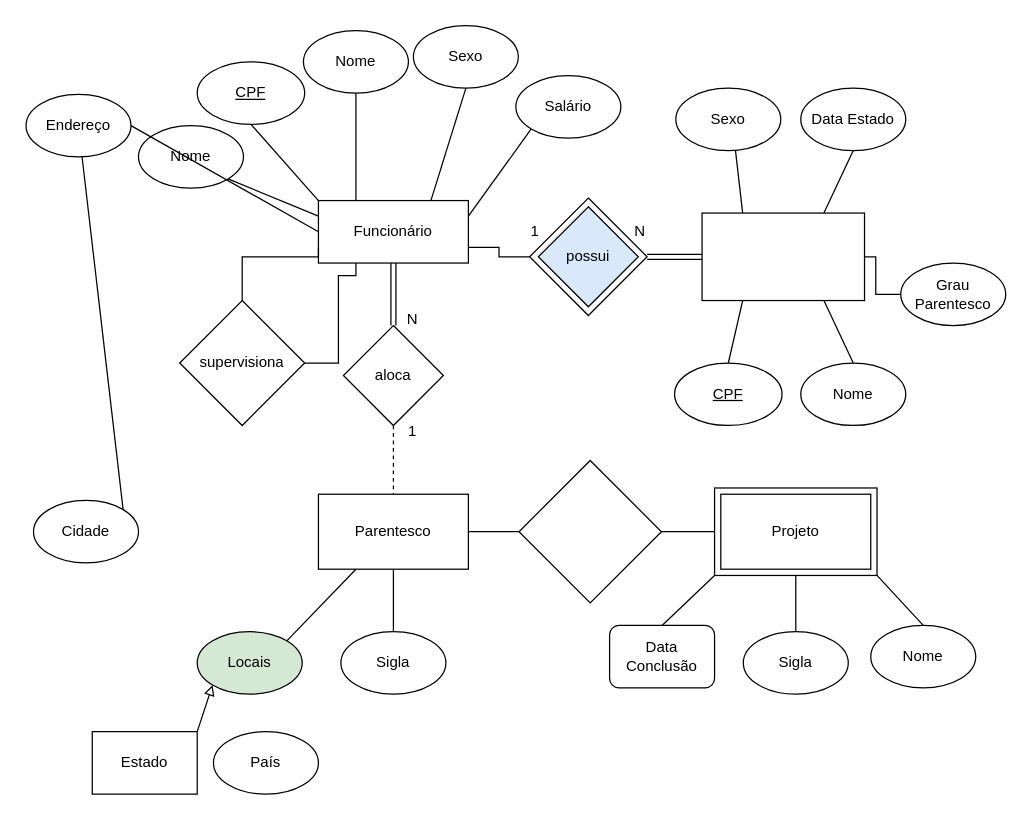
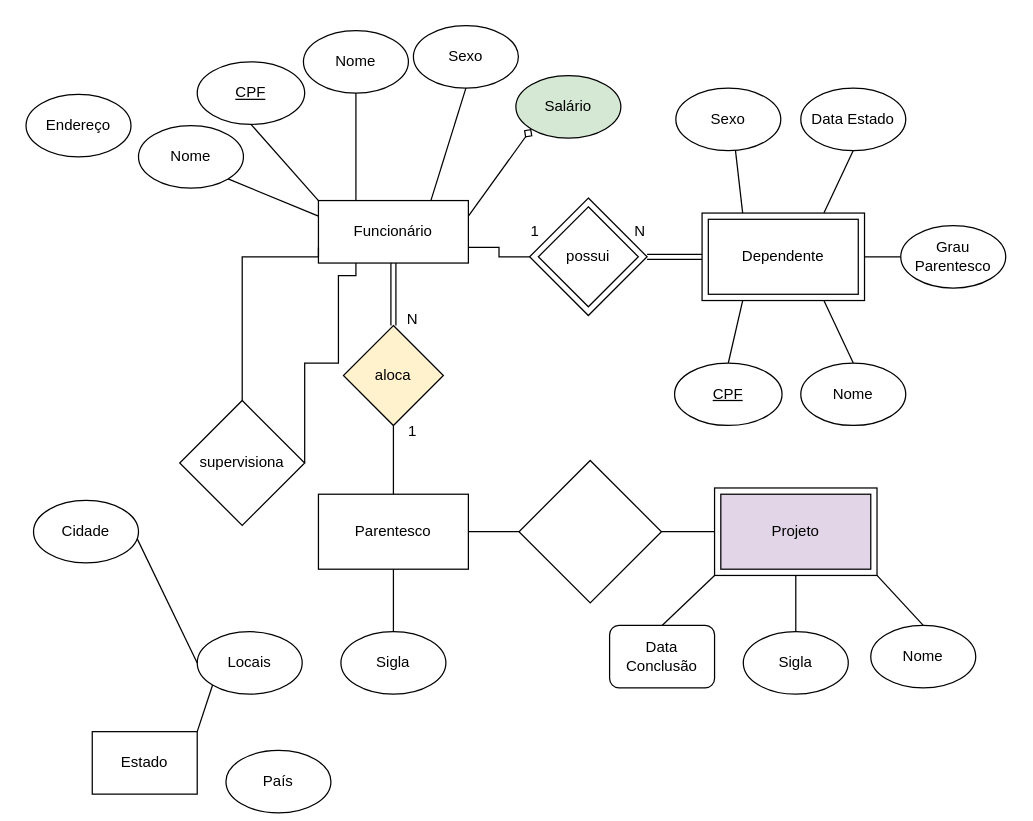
(568, 107) -> (568, 107)
(527, 134) -> (525, 138)
(224, 179) -> none
(588, 257) -> (588, 257)
none -> (783, 257)
(953, 294) -> (953, 257)
(102, 334) -> (166, 600)
(242, 363) -> (242, 463)
(393, 376) -> (393, 376)
(393, 460) -> (393, 460)
(796, 532) -> (796, 532)
(321, 606) -> none
(249, 663) -> (249, 663)
(209, 696) -> (210, 691)
(266, 763) -> (278, 782)
